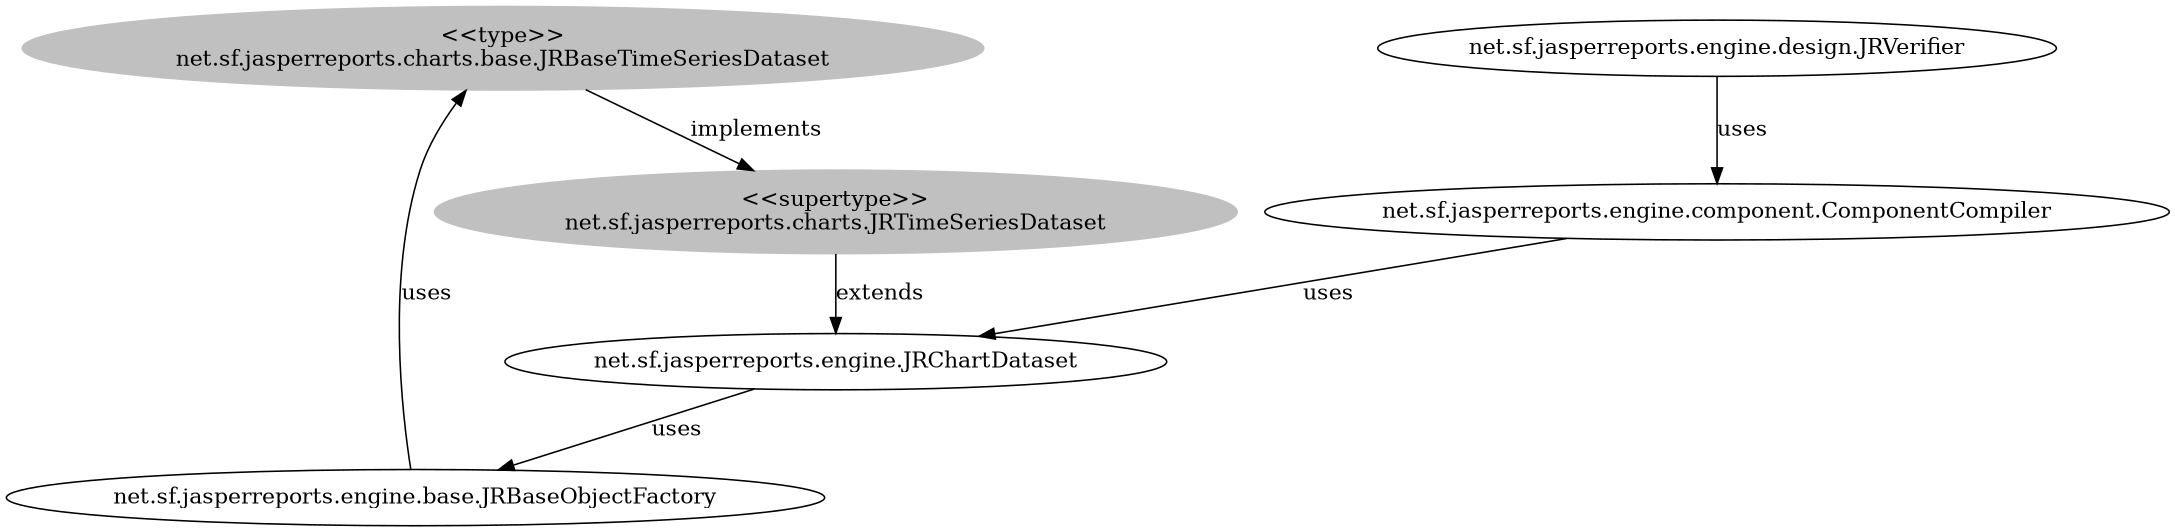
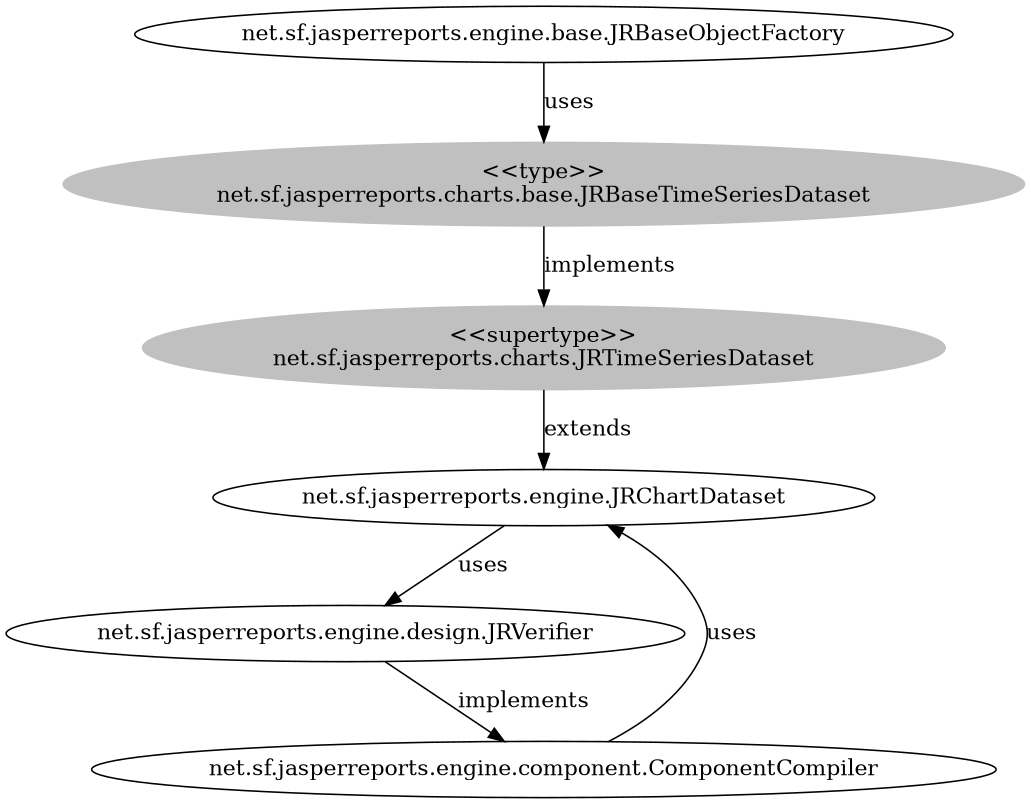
(1743, 130) -> (524, 702)
(634, 427) -> (451, 561)
